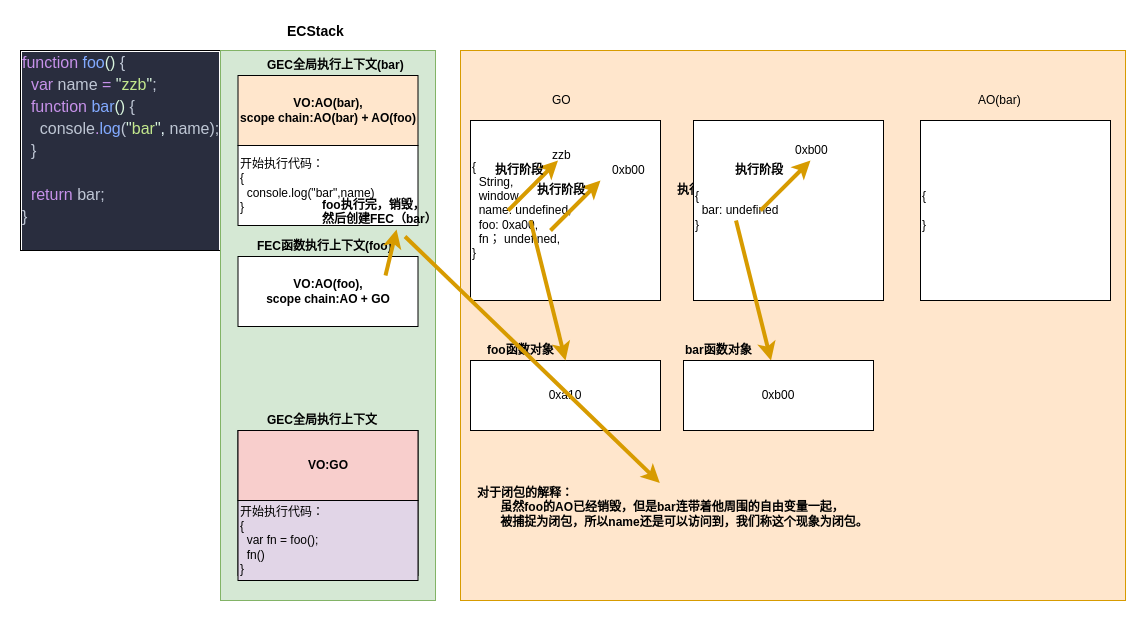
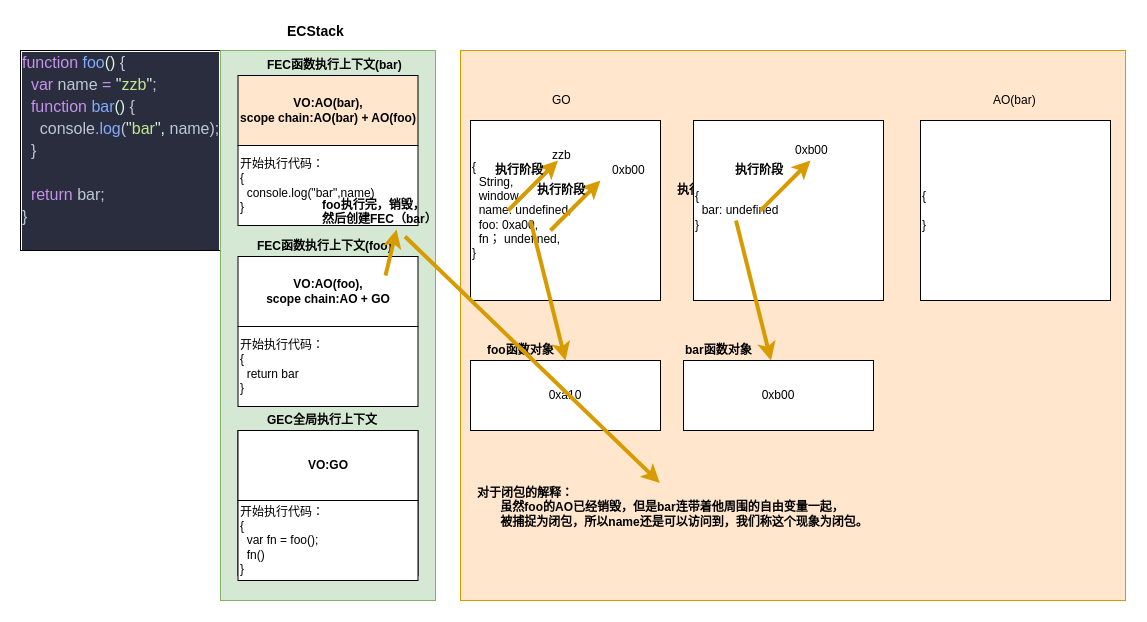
(336, 66) -> (336, 66)
(1007, 101) -> (1022, 101)
none -> (328, 367)
(328, 466) -> (328, 466)
(328, 541) -> (328, 541)
